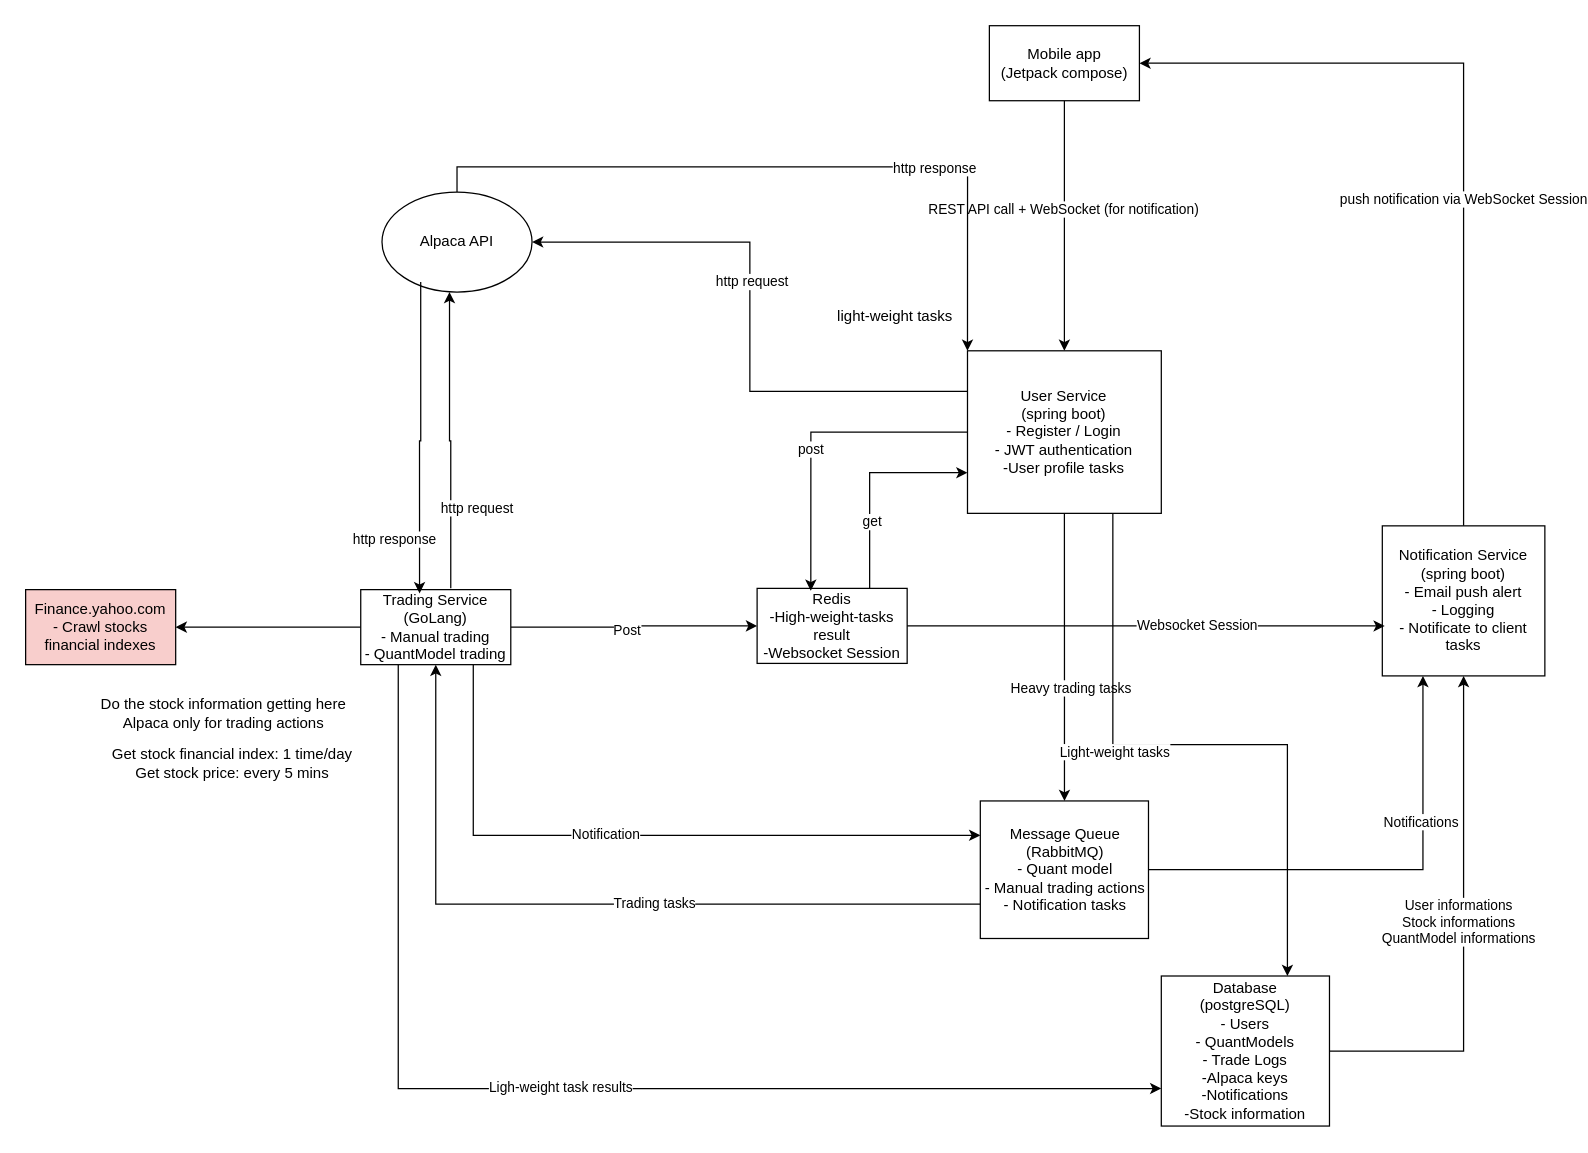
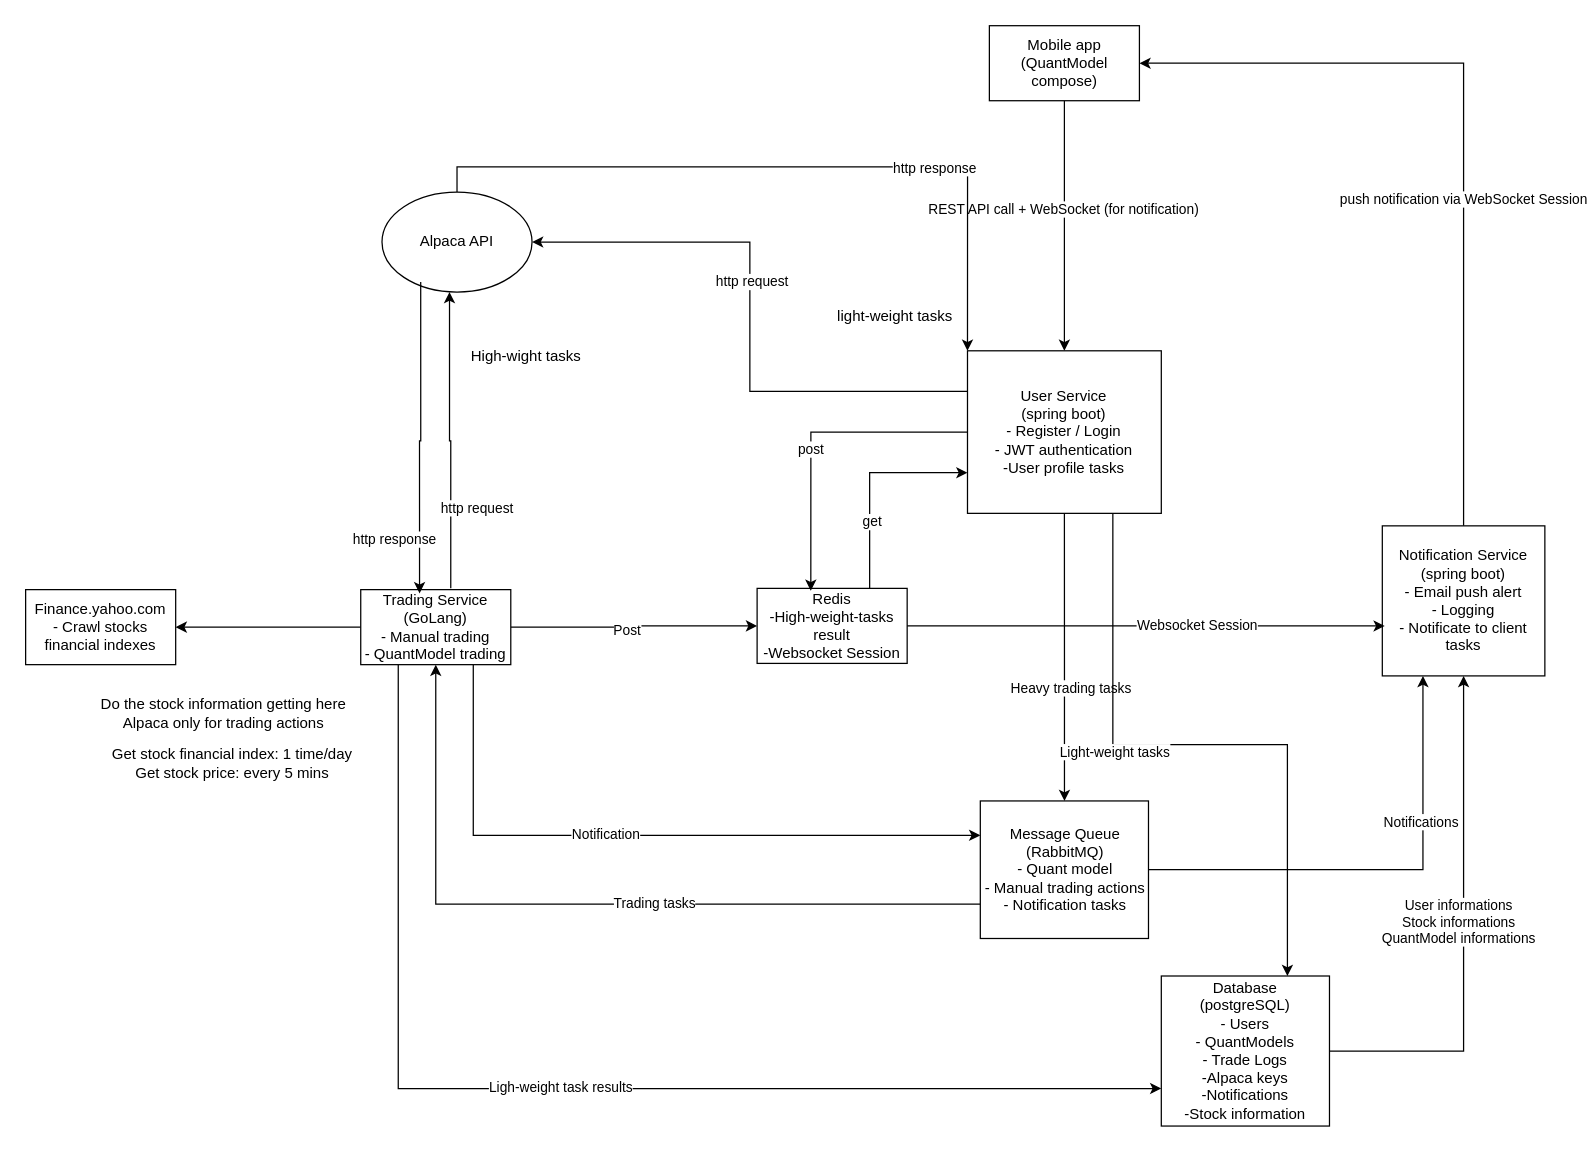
(1064, 63) -> (1064, 63)
none -> (526, 357)
(101, 627) -> (101, 627)
